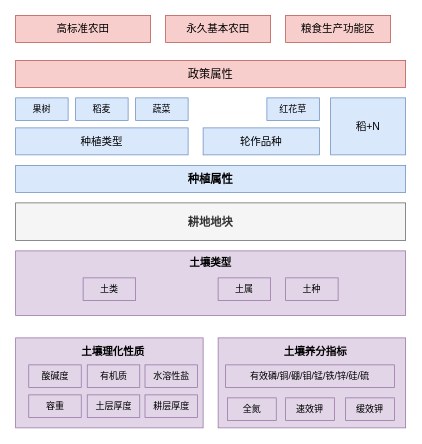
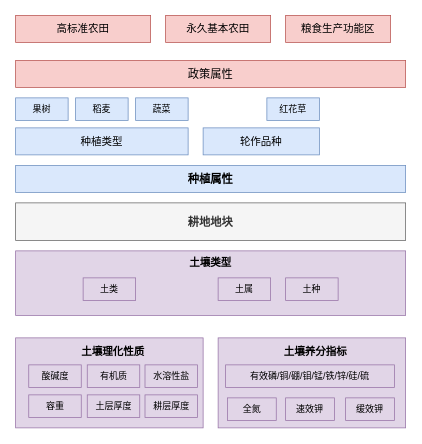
(368, 126) -> none
